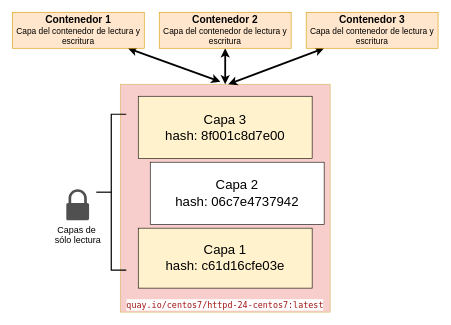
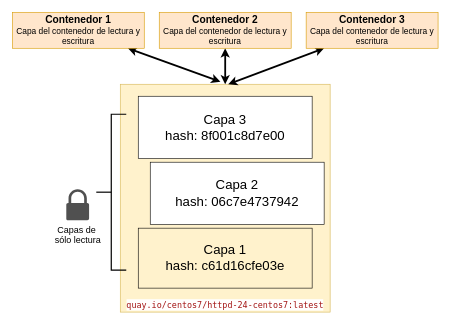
(225, 128) -> (225, 128)
(225, 306) -> (225, 306)
